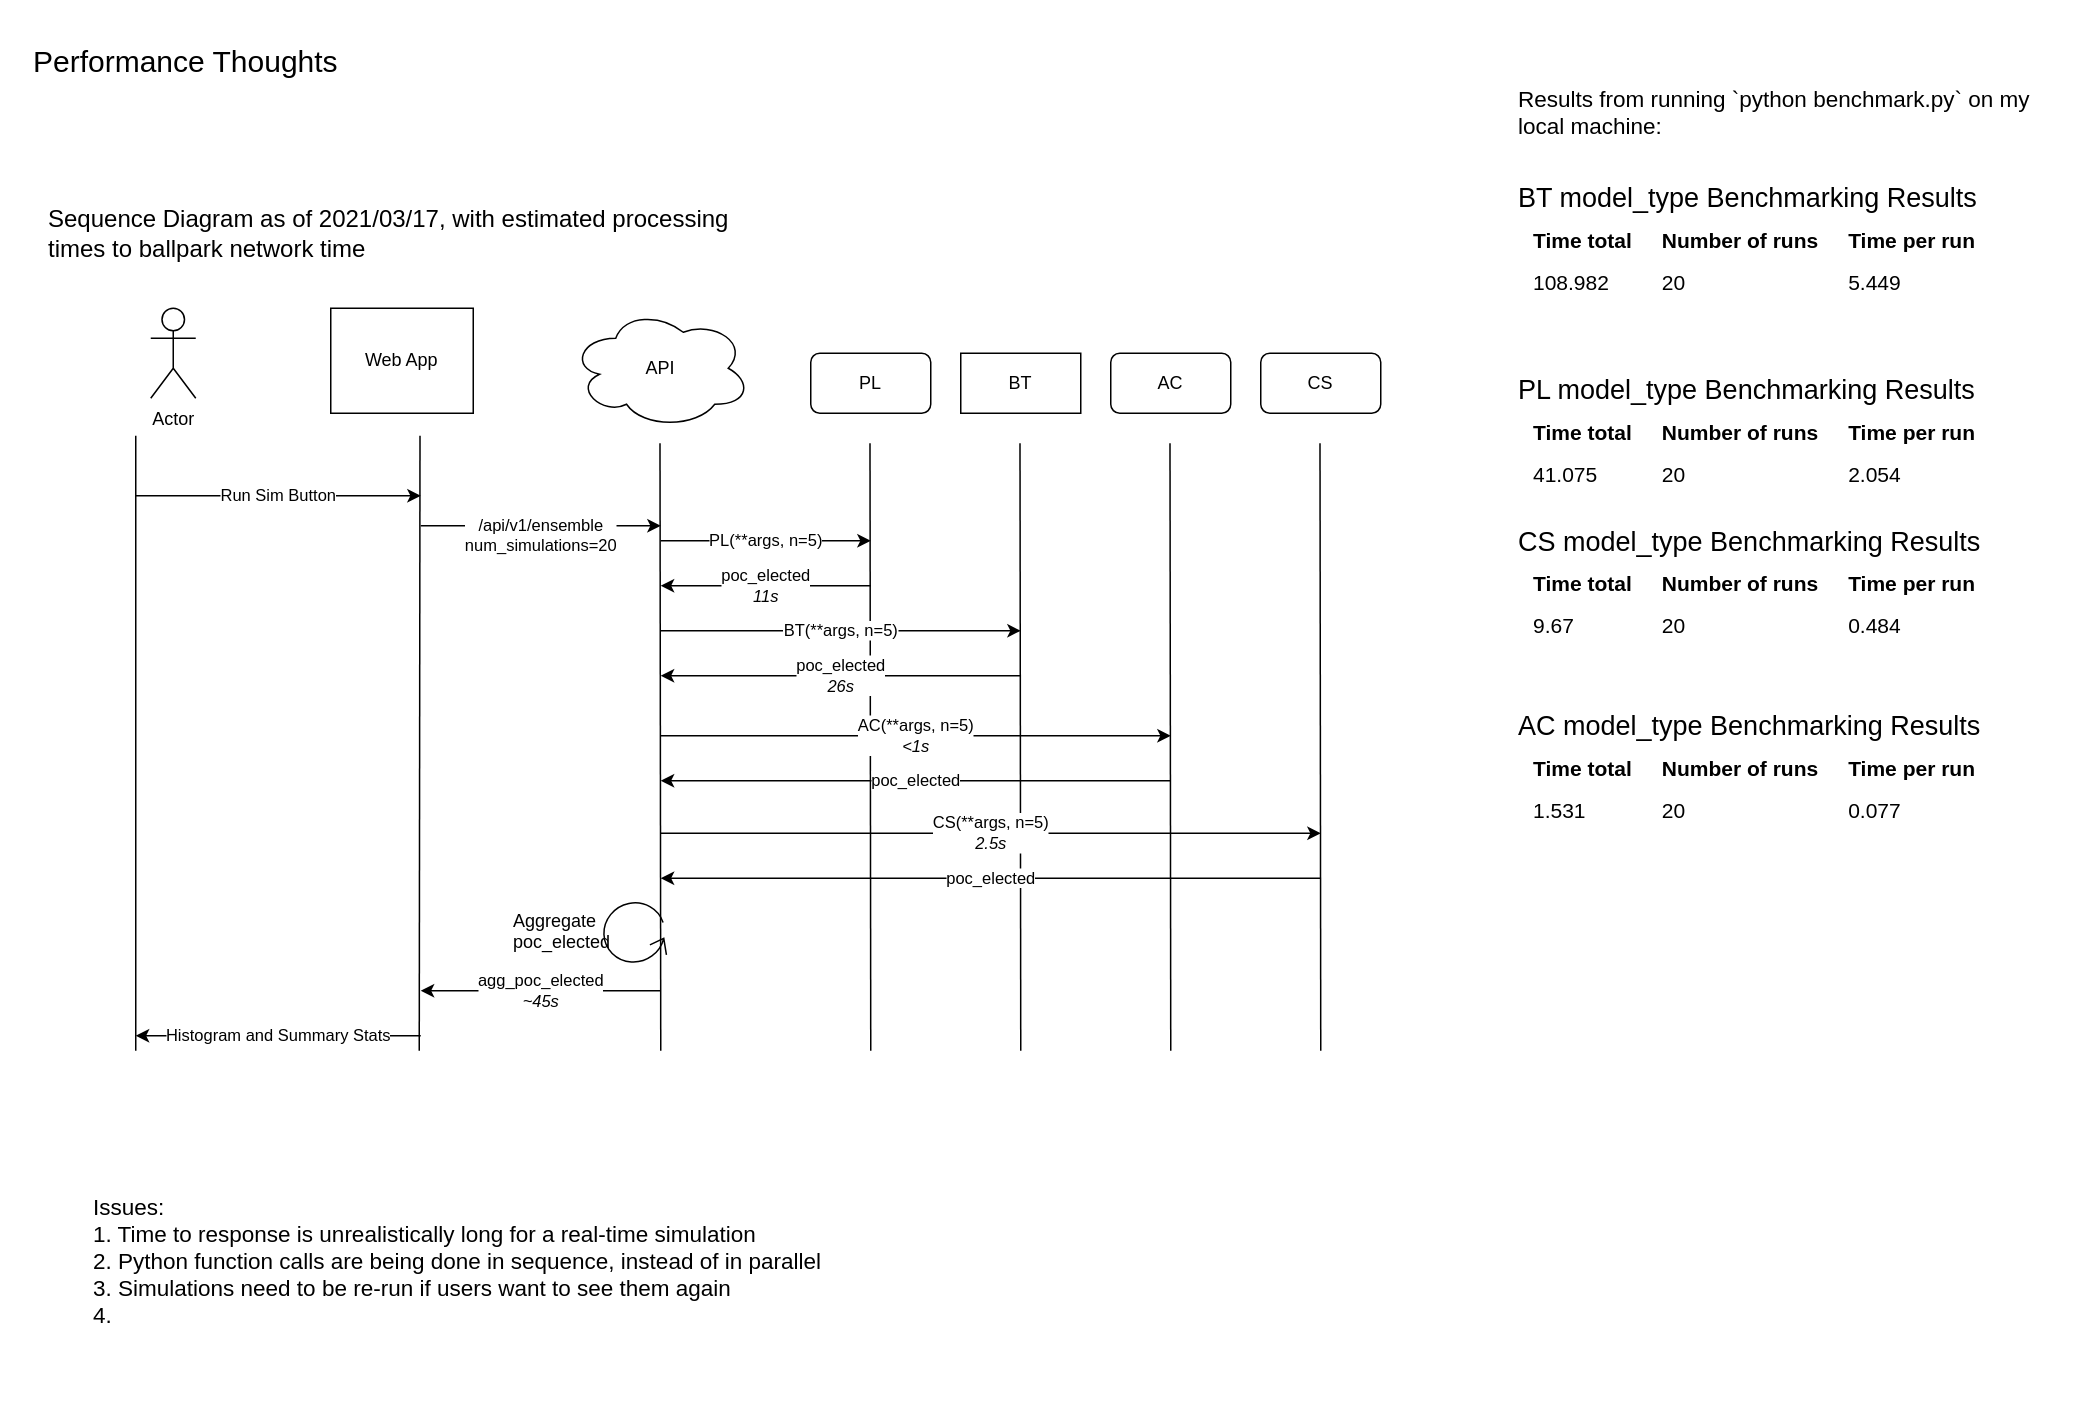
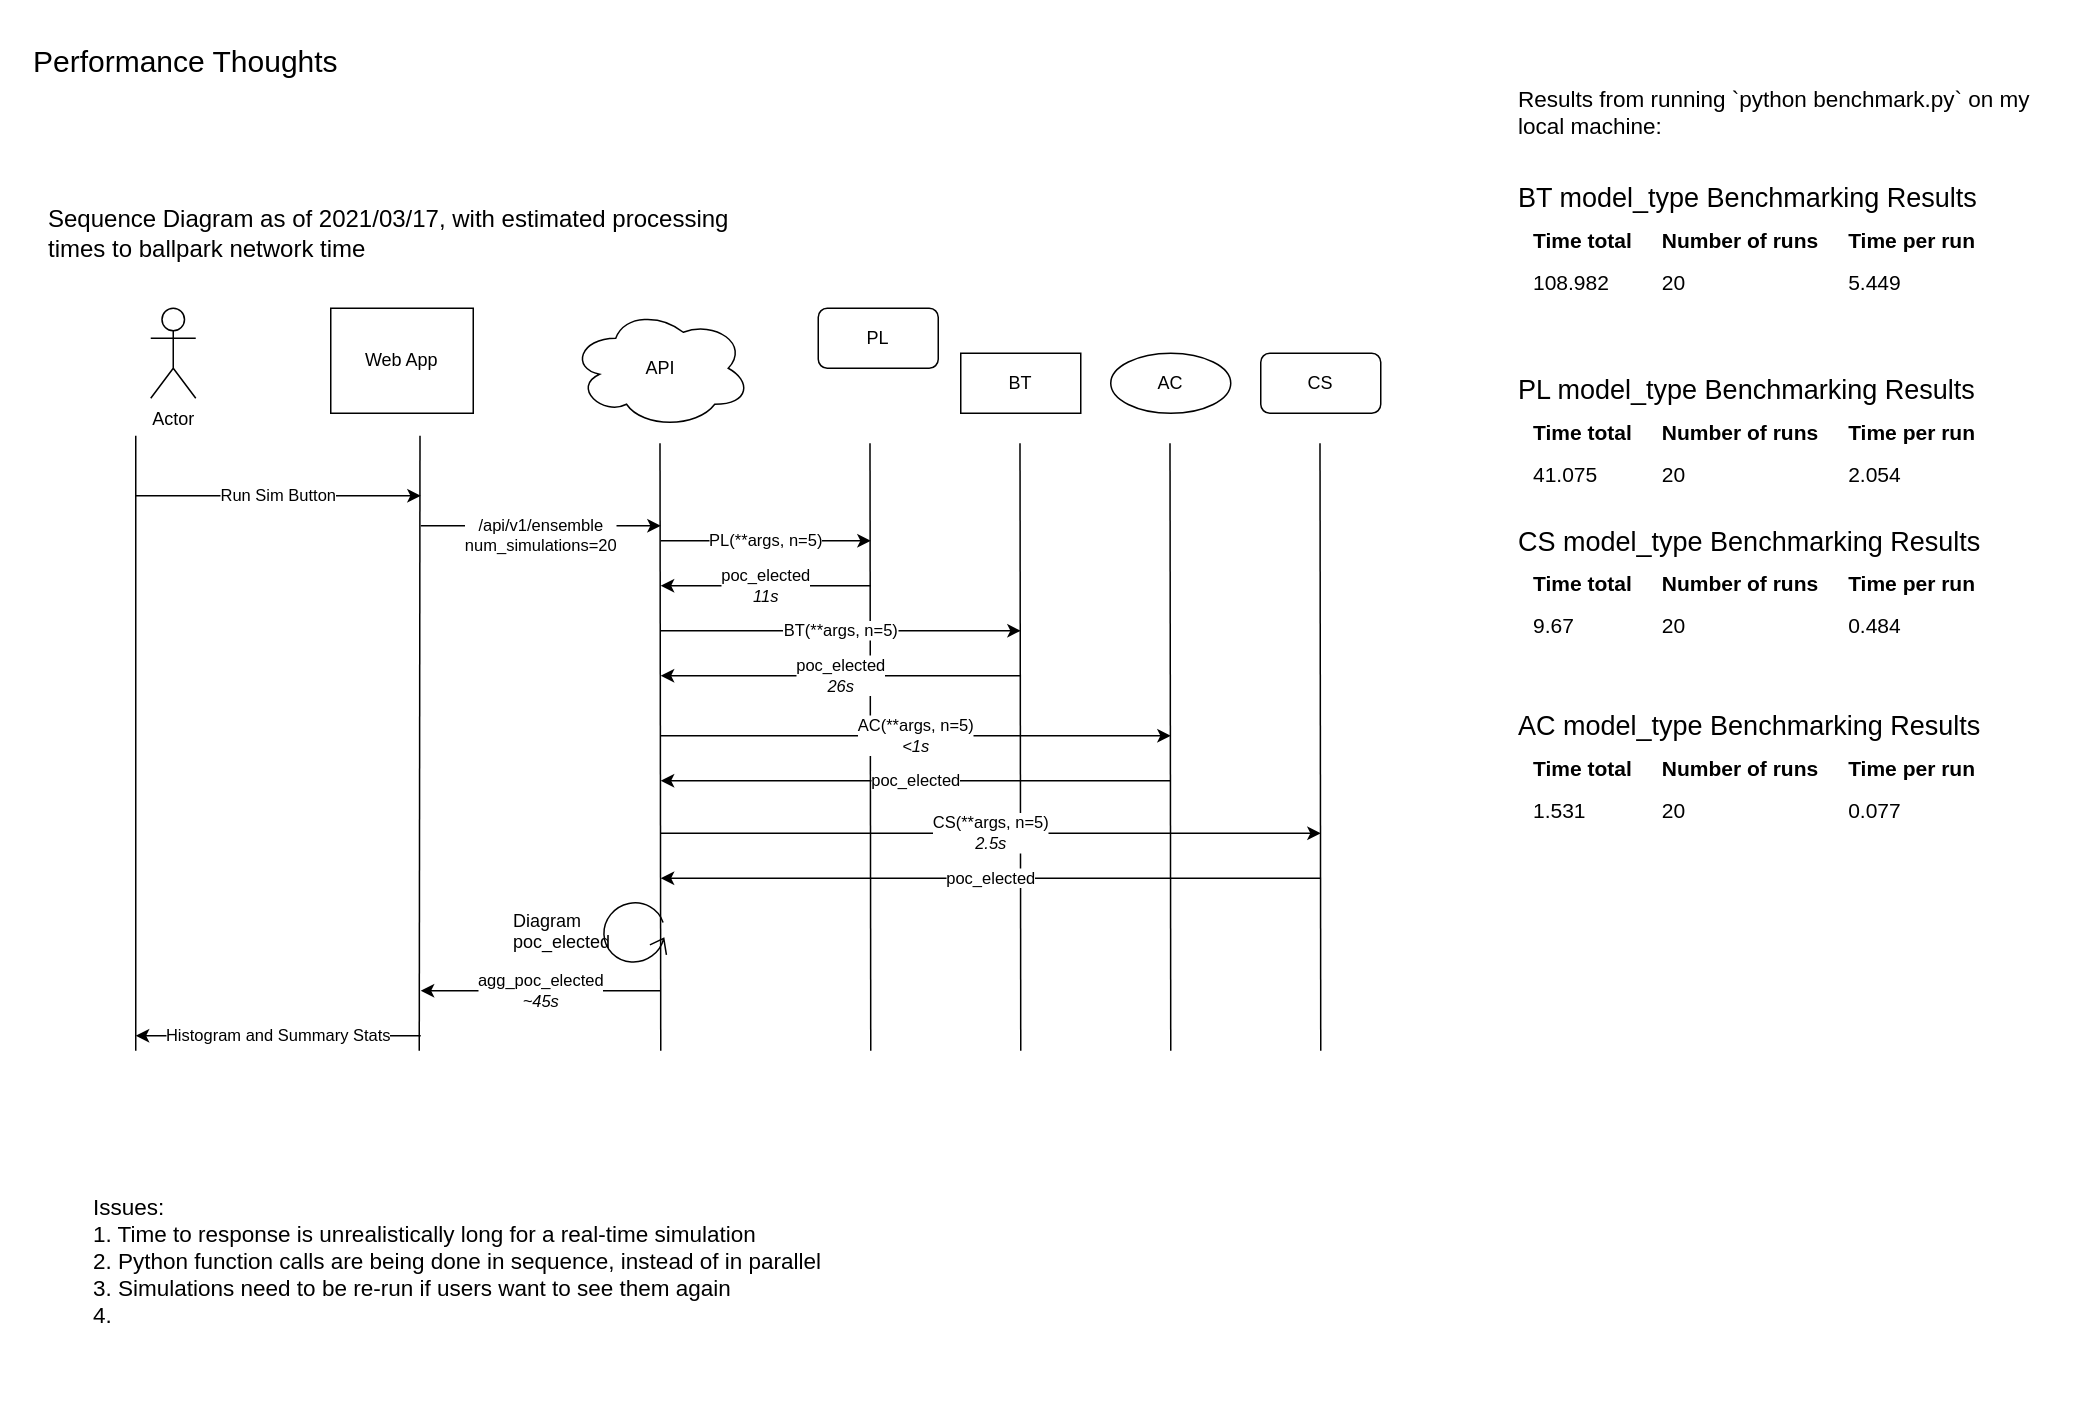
(871, 383) -> (878, 338)
(1171, 383) -> (1171, 383)
(595, 933) -> (595, 933)
